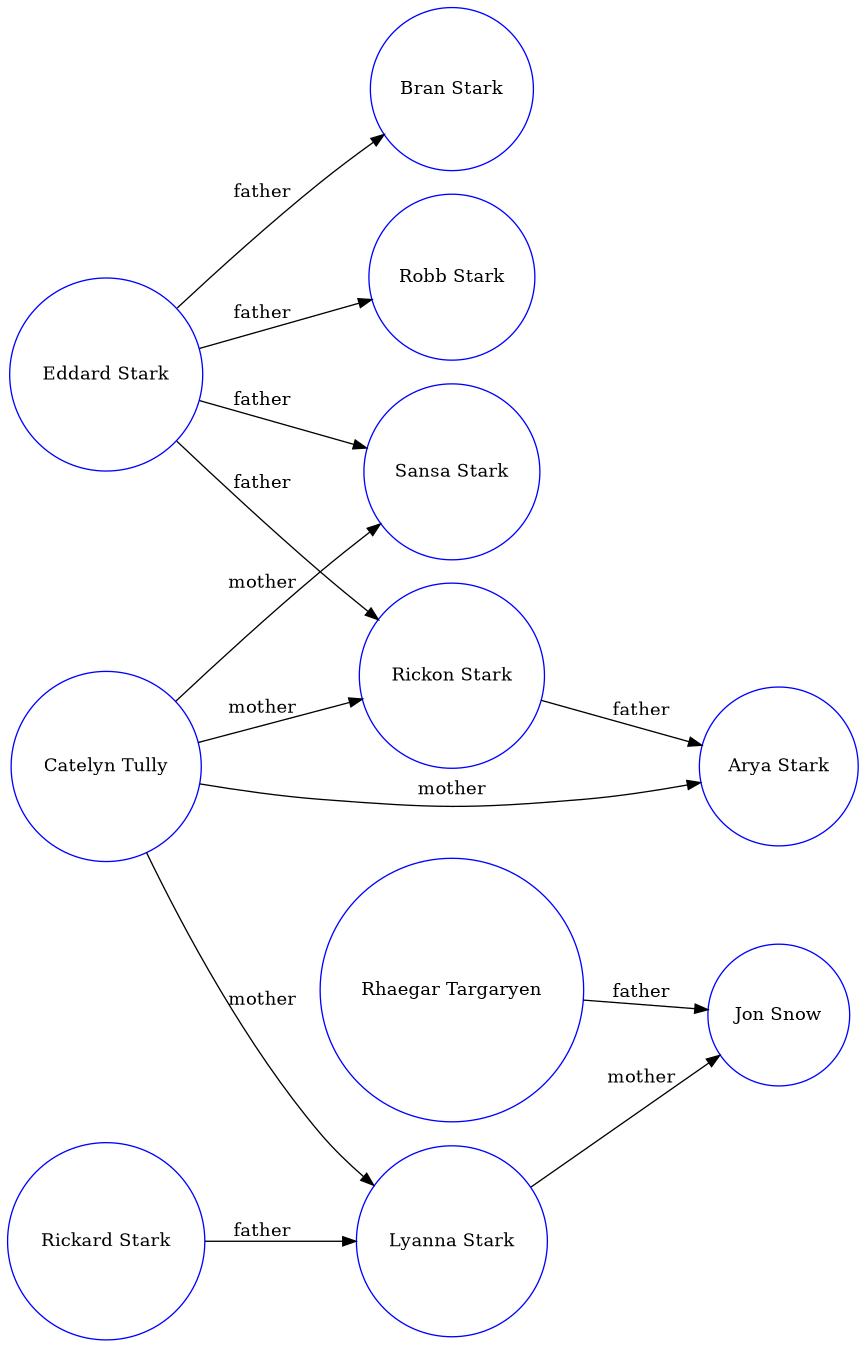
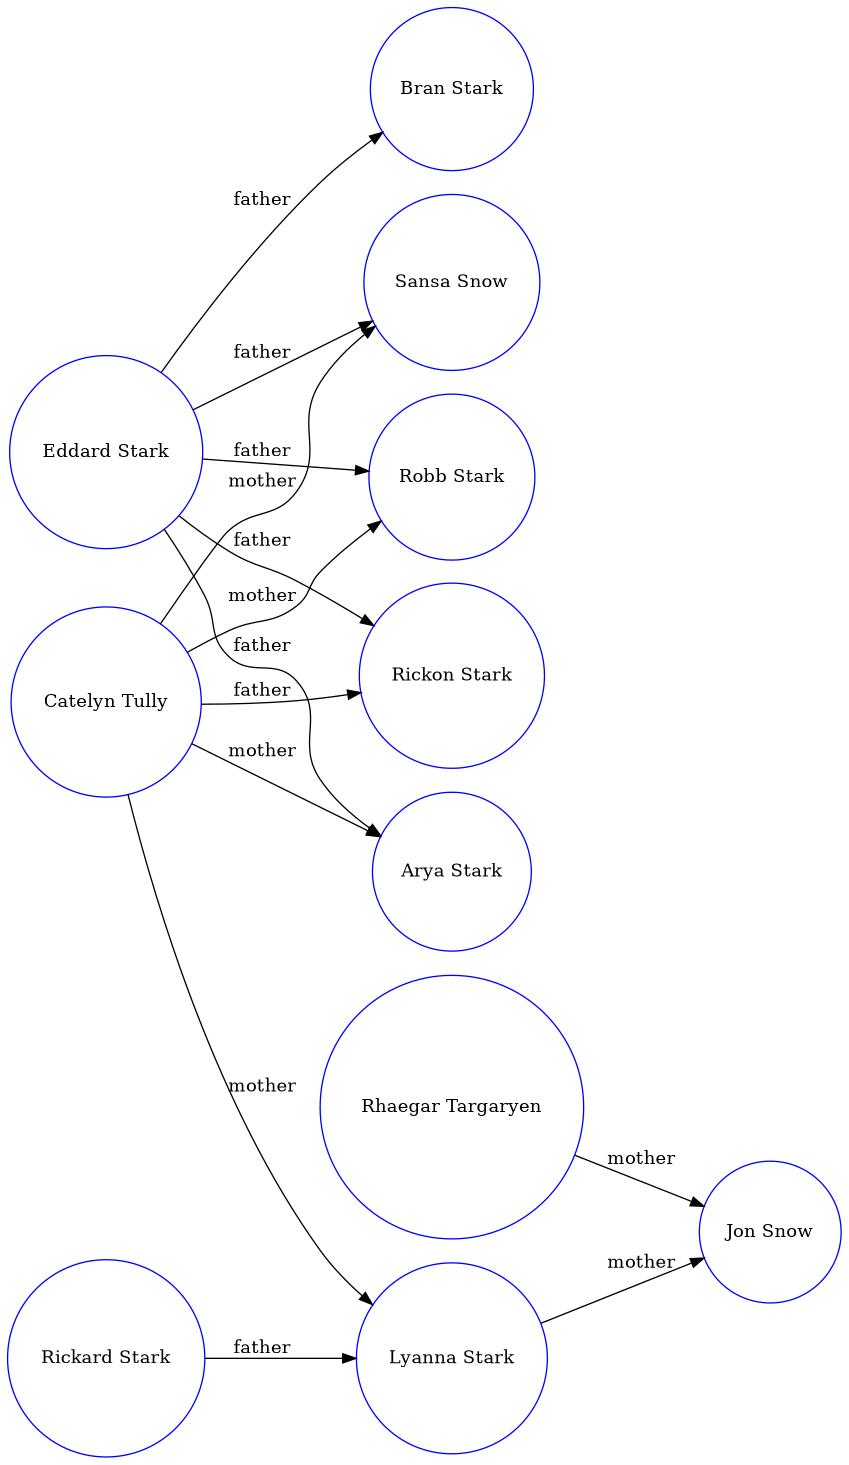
(452, 472) -> (452, 282)
none -> (292, 609)
(262, 708) -> (262, 691)
(615, 721) -> (278, 670)
(641, 992) -> (641, 1159)
